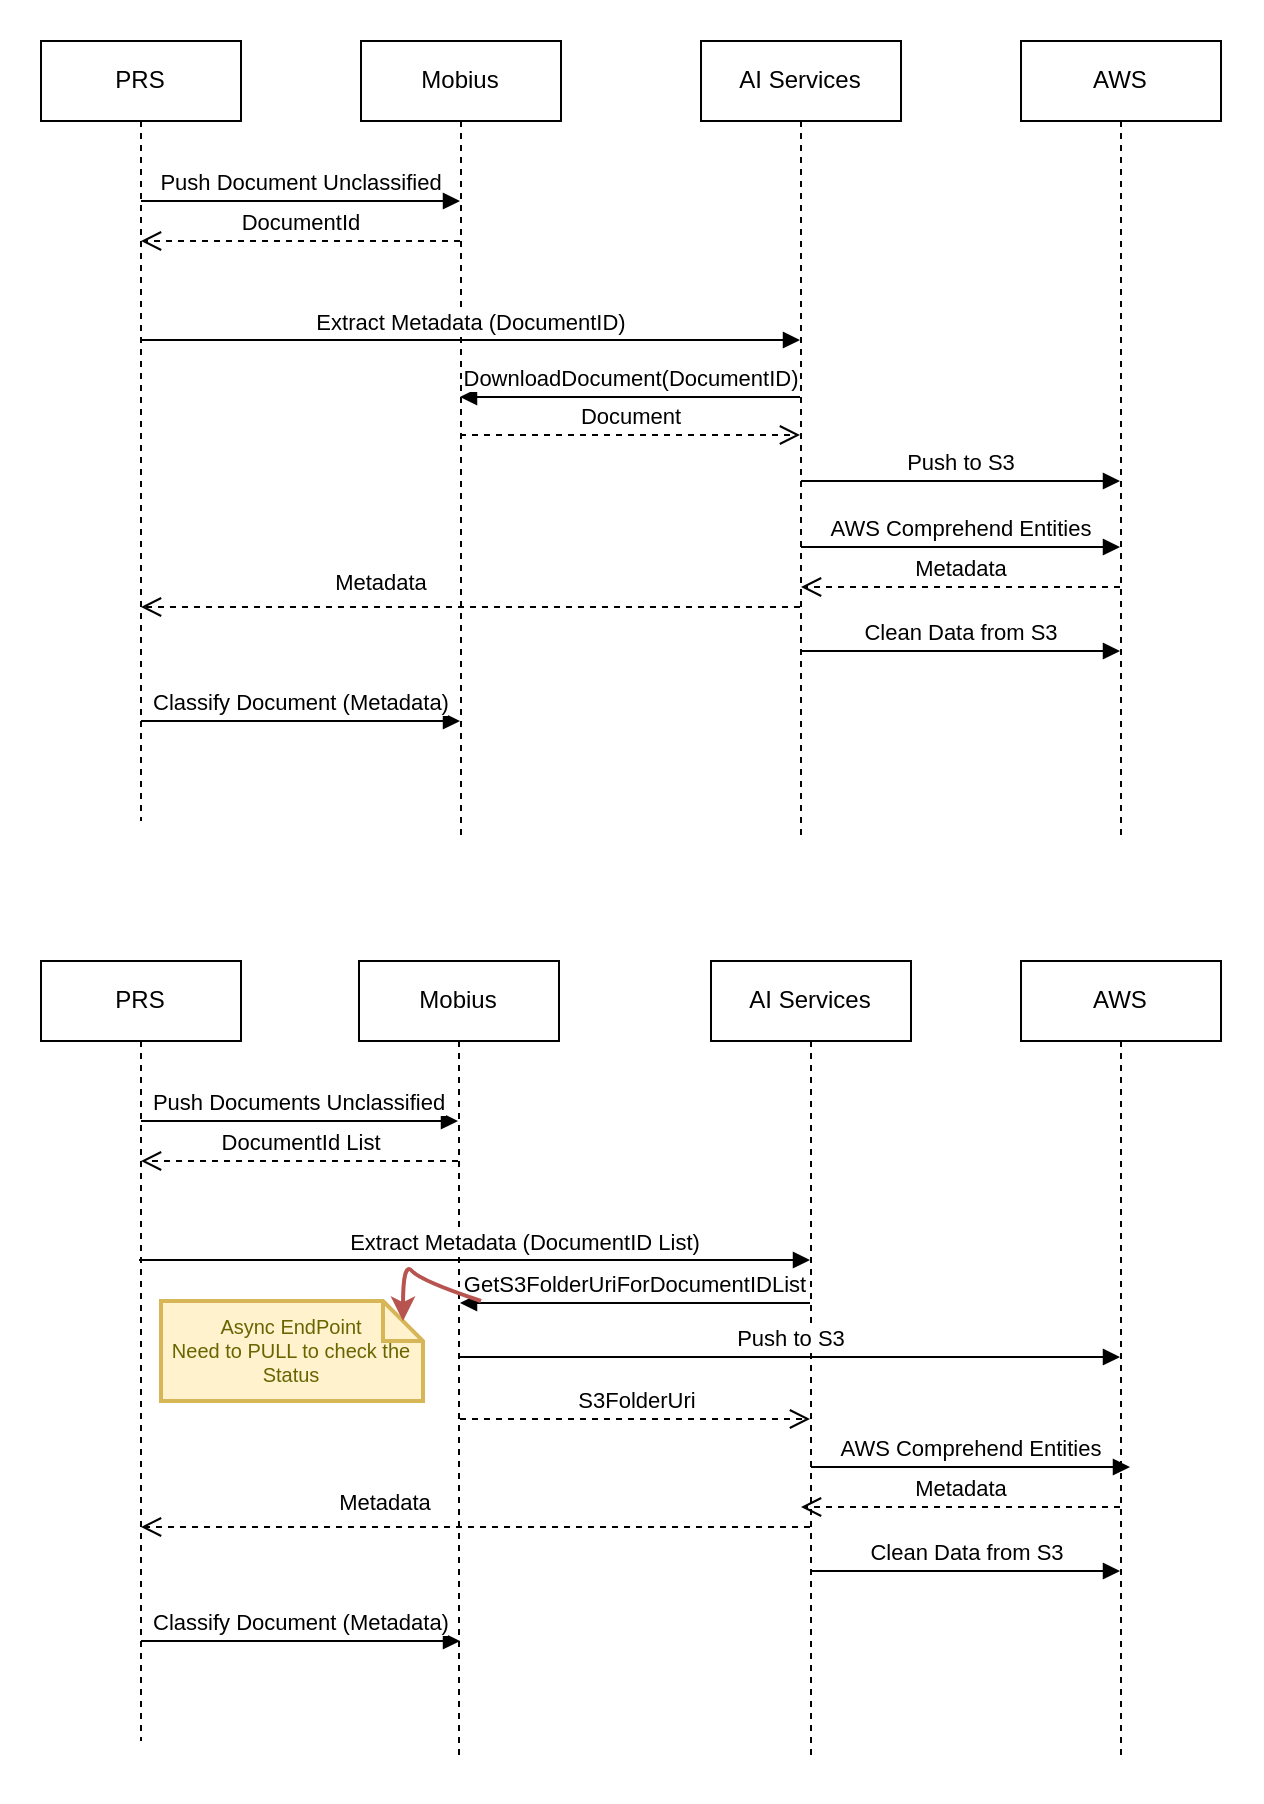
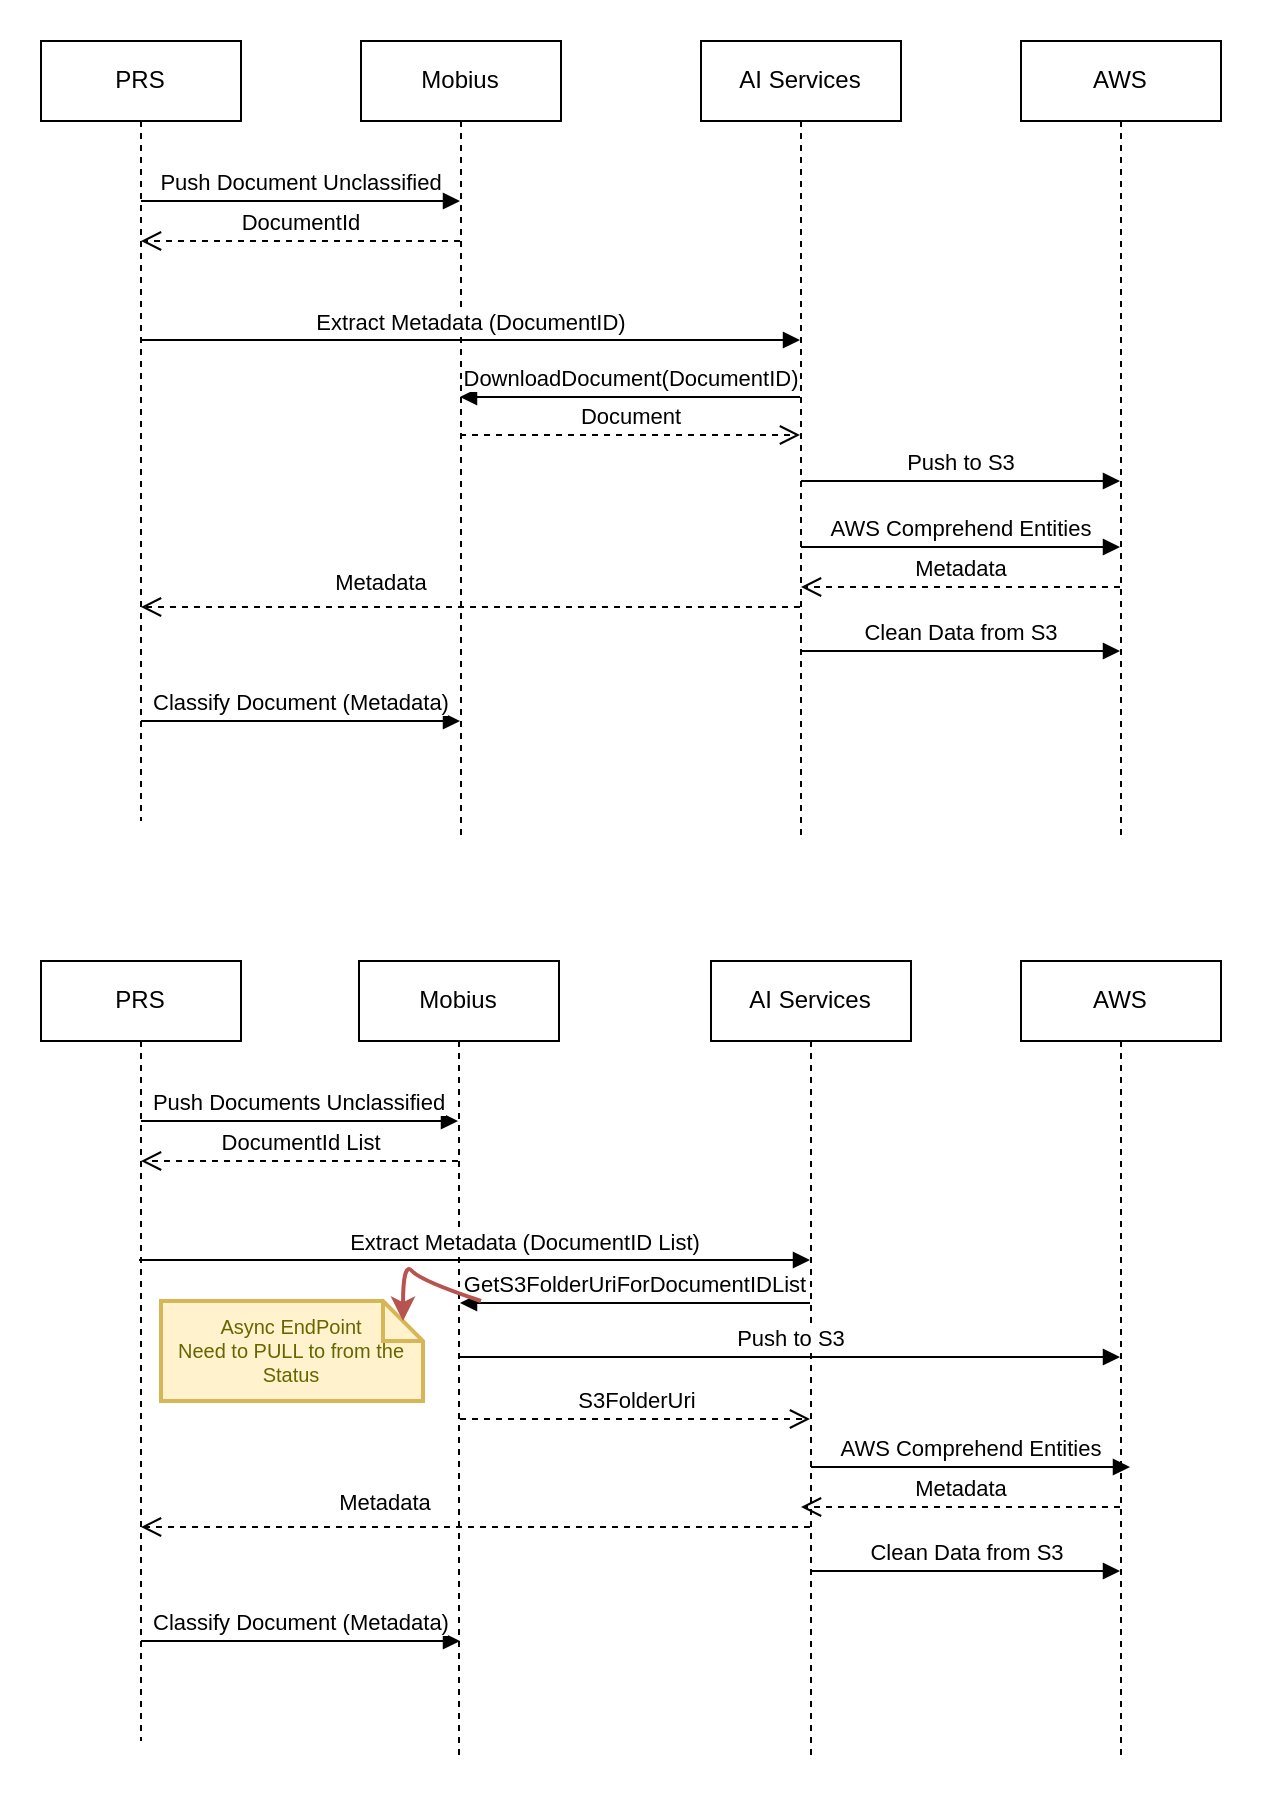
(292, 1351) -> (292, 1351)
